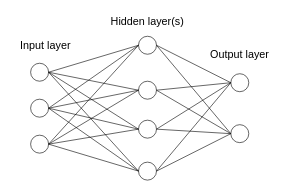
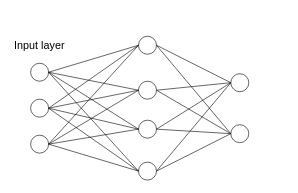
(147, 21) -> none
(45, 45) -> (39, 45)
(240, 54) -> none
